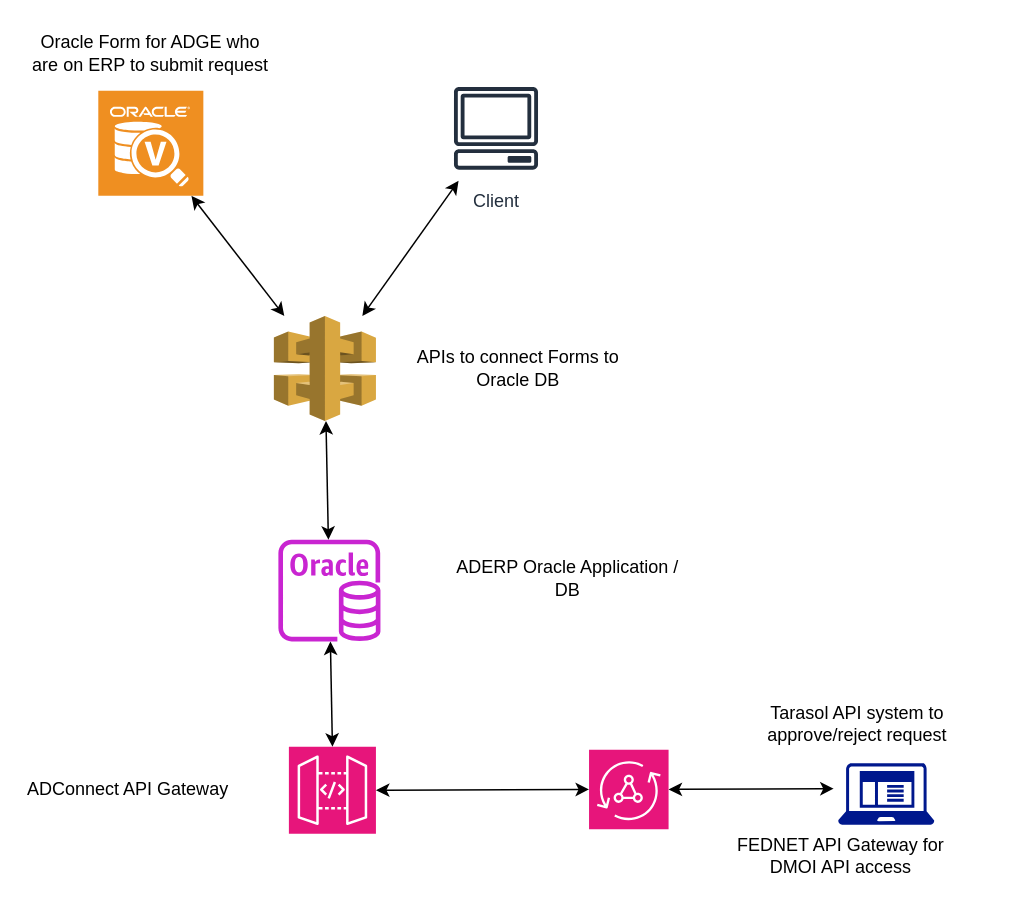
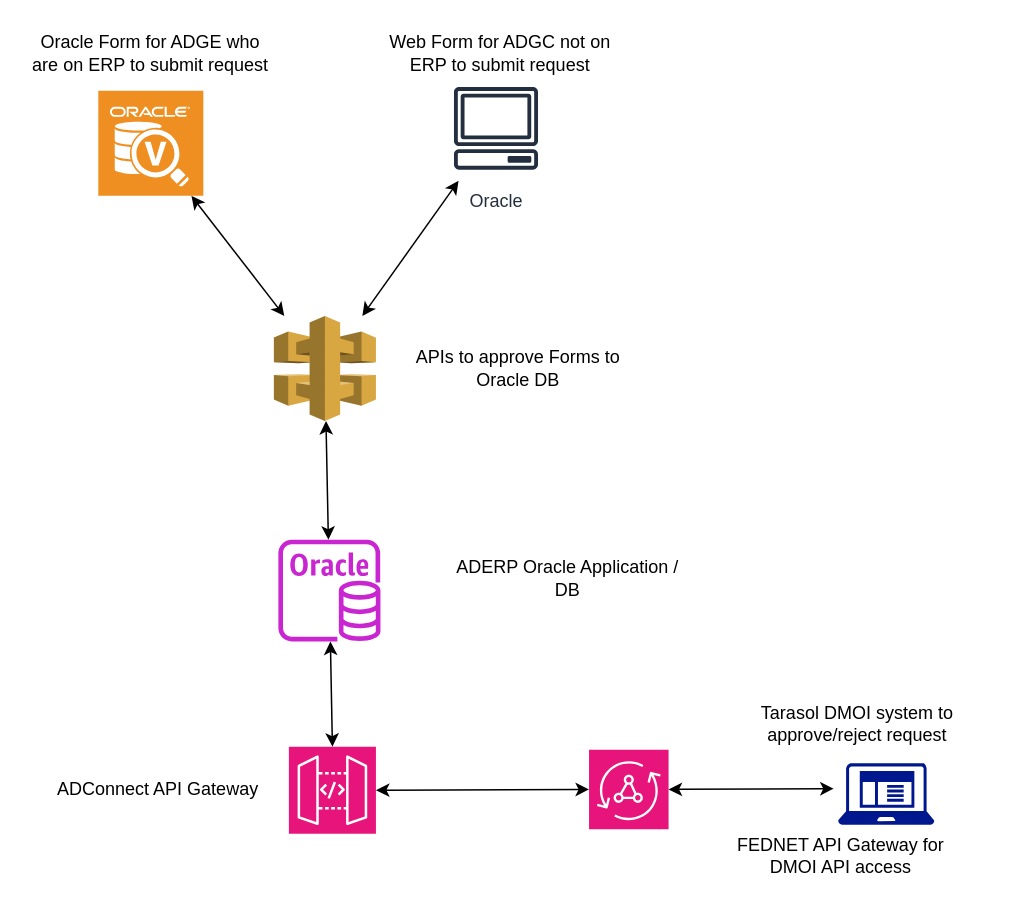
none -> (500, 53)
(497, 202) -> (497, 202)
(518, 368) -> (518, 368)
(857, 724) -> (857, 724)
(128, 790) -> (158, 790)
